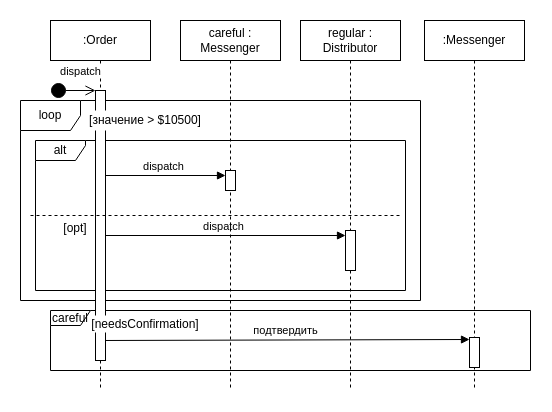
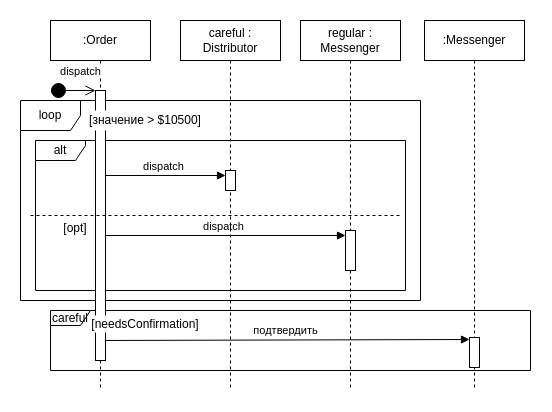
(231, 41) -> (231, 41)
(351, 41) -> (351, 41)
